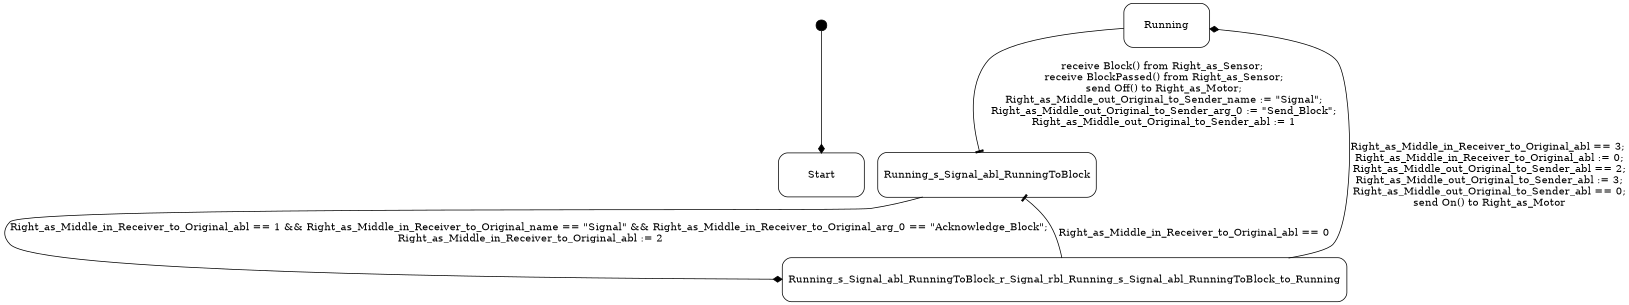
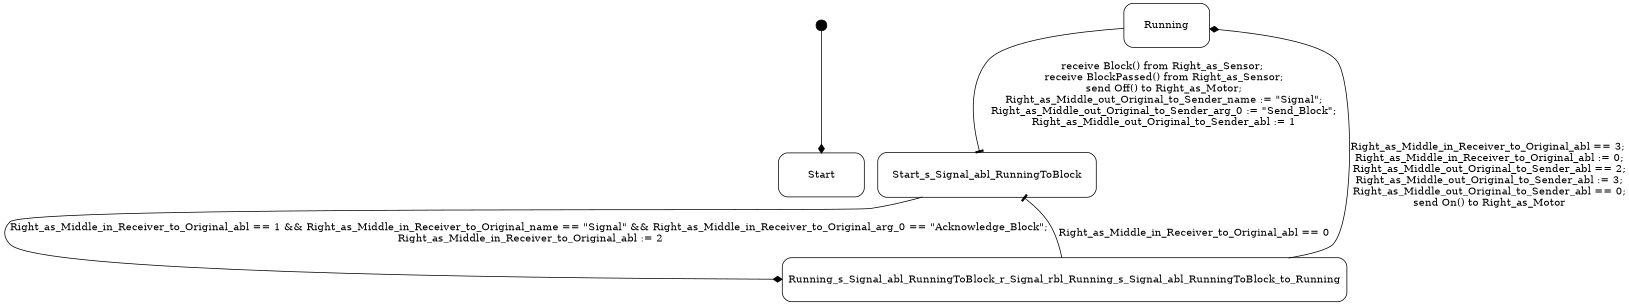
(987, 175) -> (987, 175)
